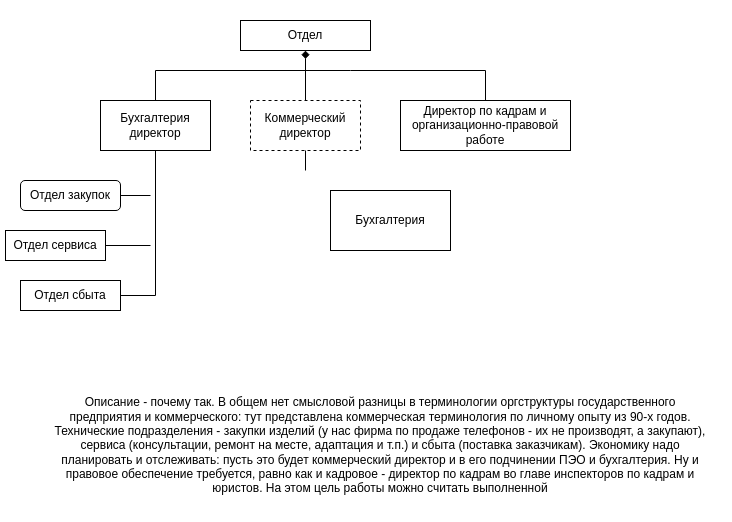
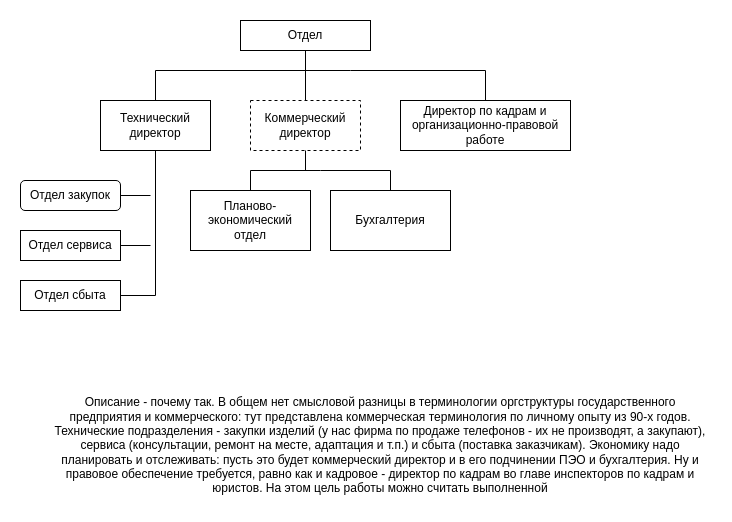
(306, 59) -> (306, 55)
(156, 126) -> (156, 126)
none -> (321, 171)
none -> (251, 221)
(56, 246) -> (71, 246)
